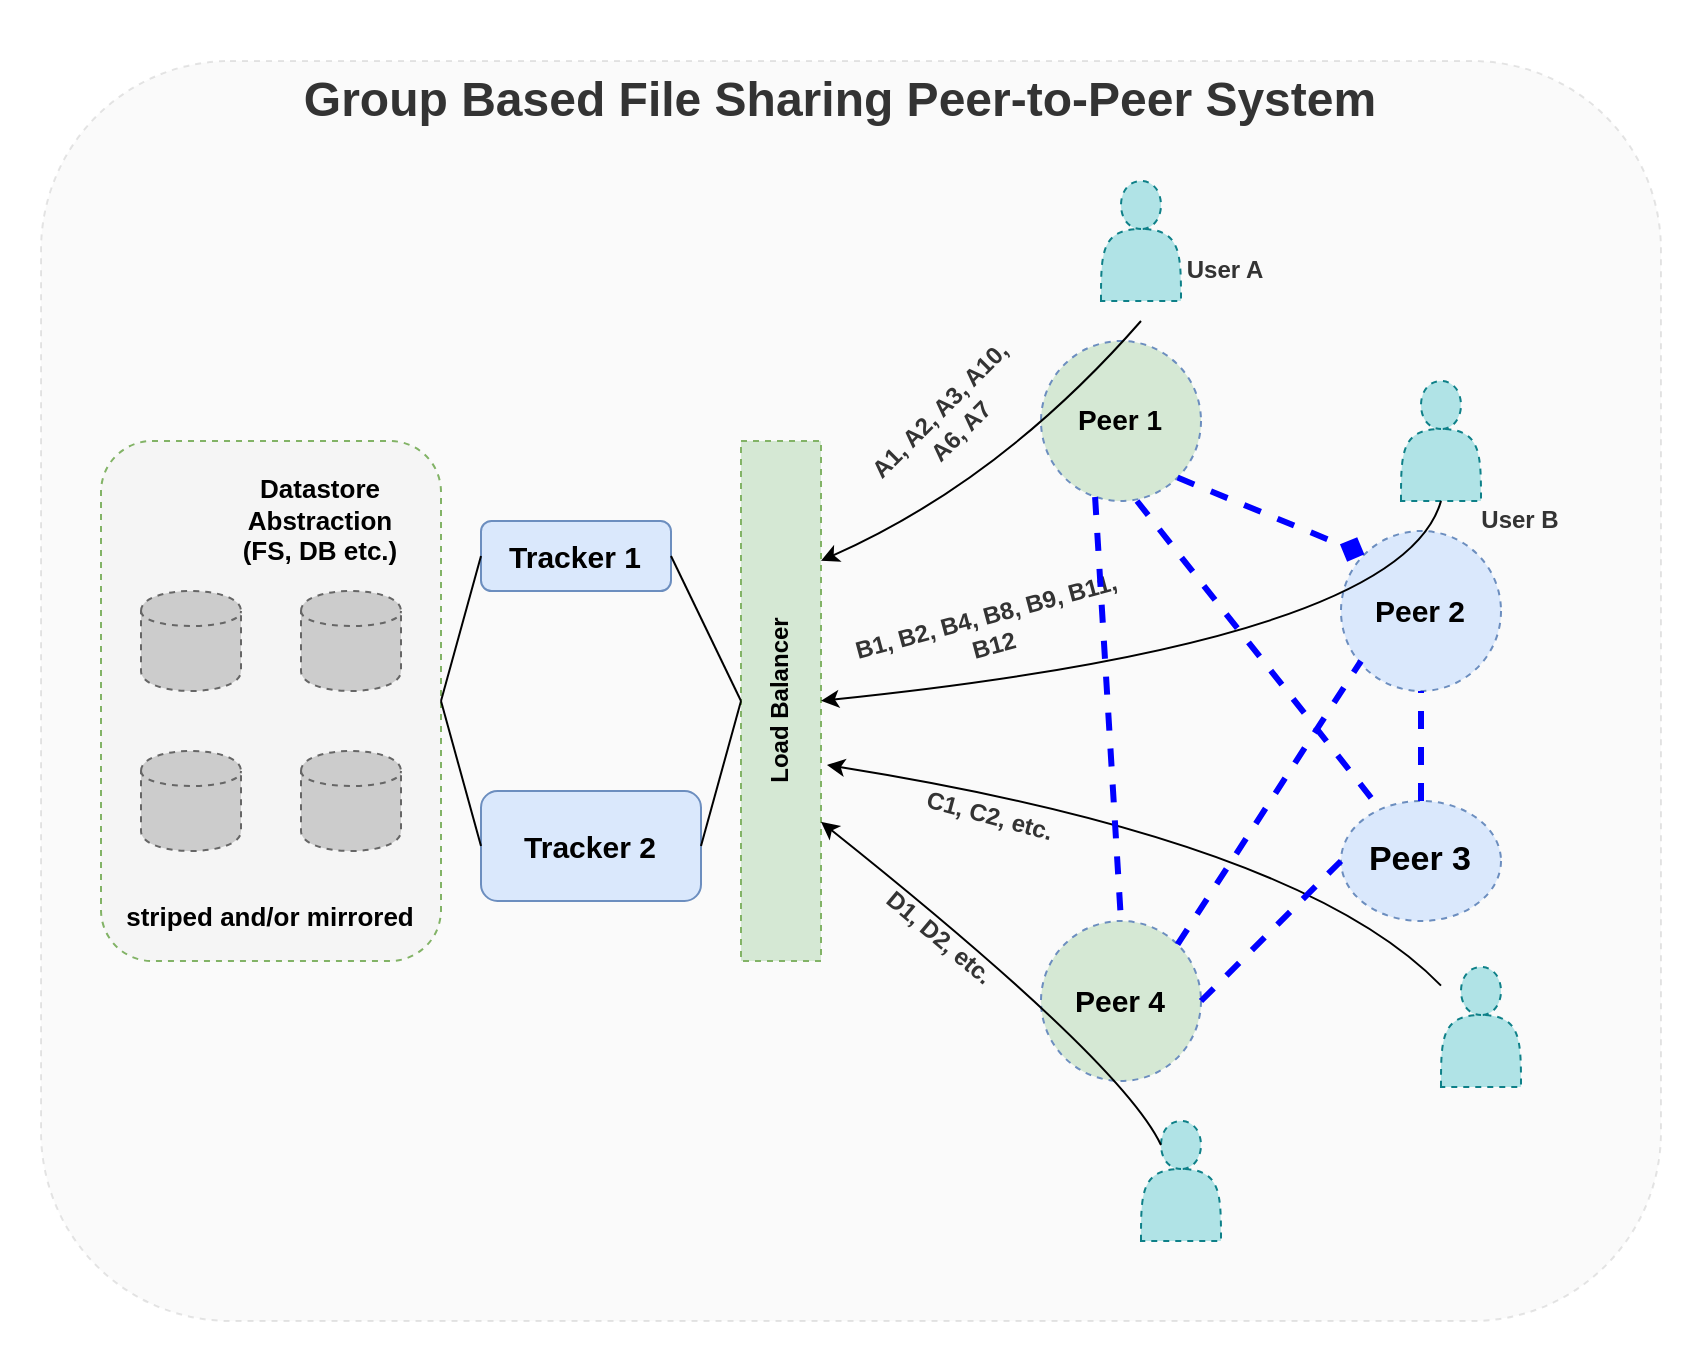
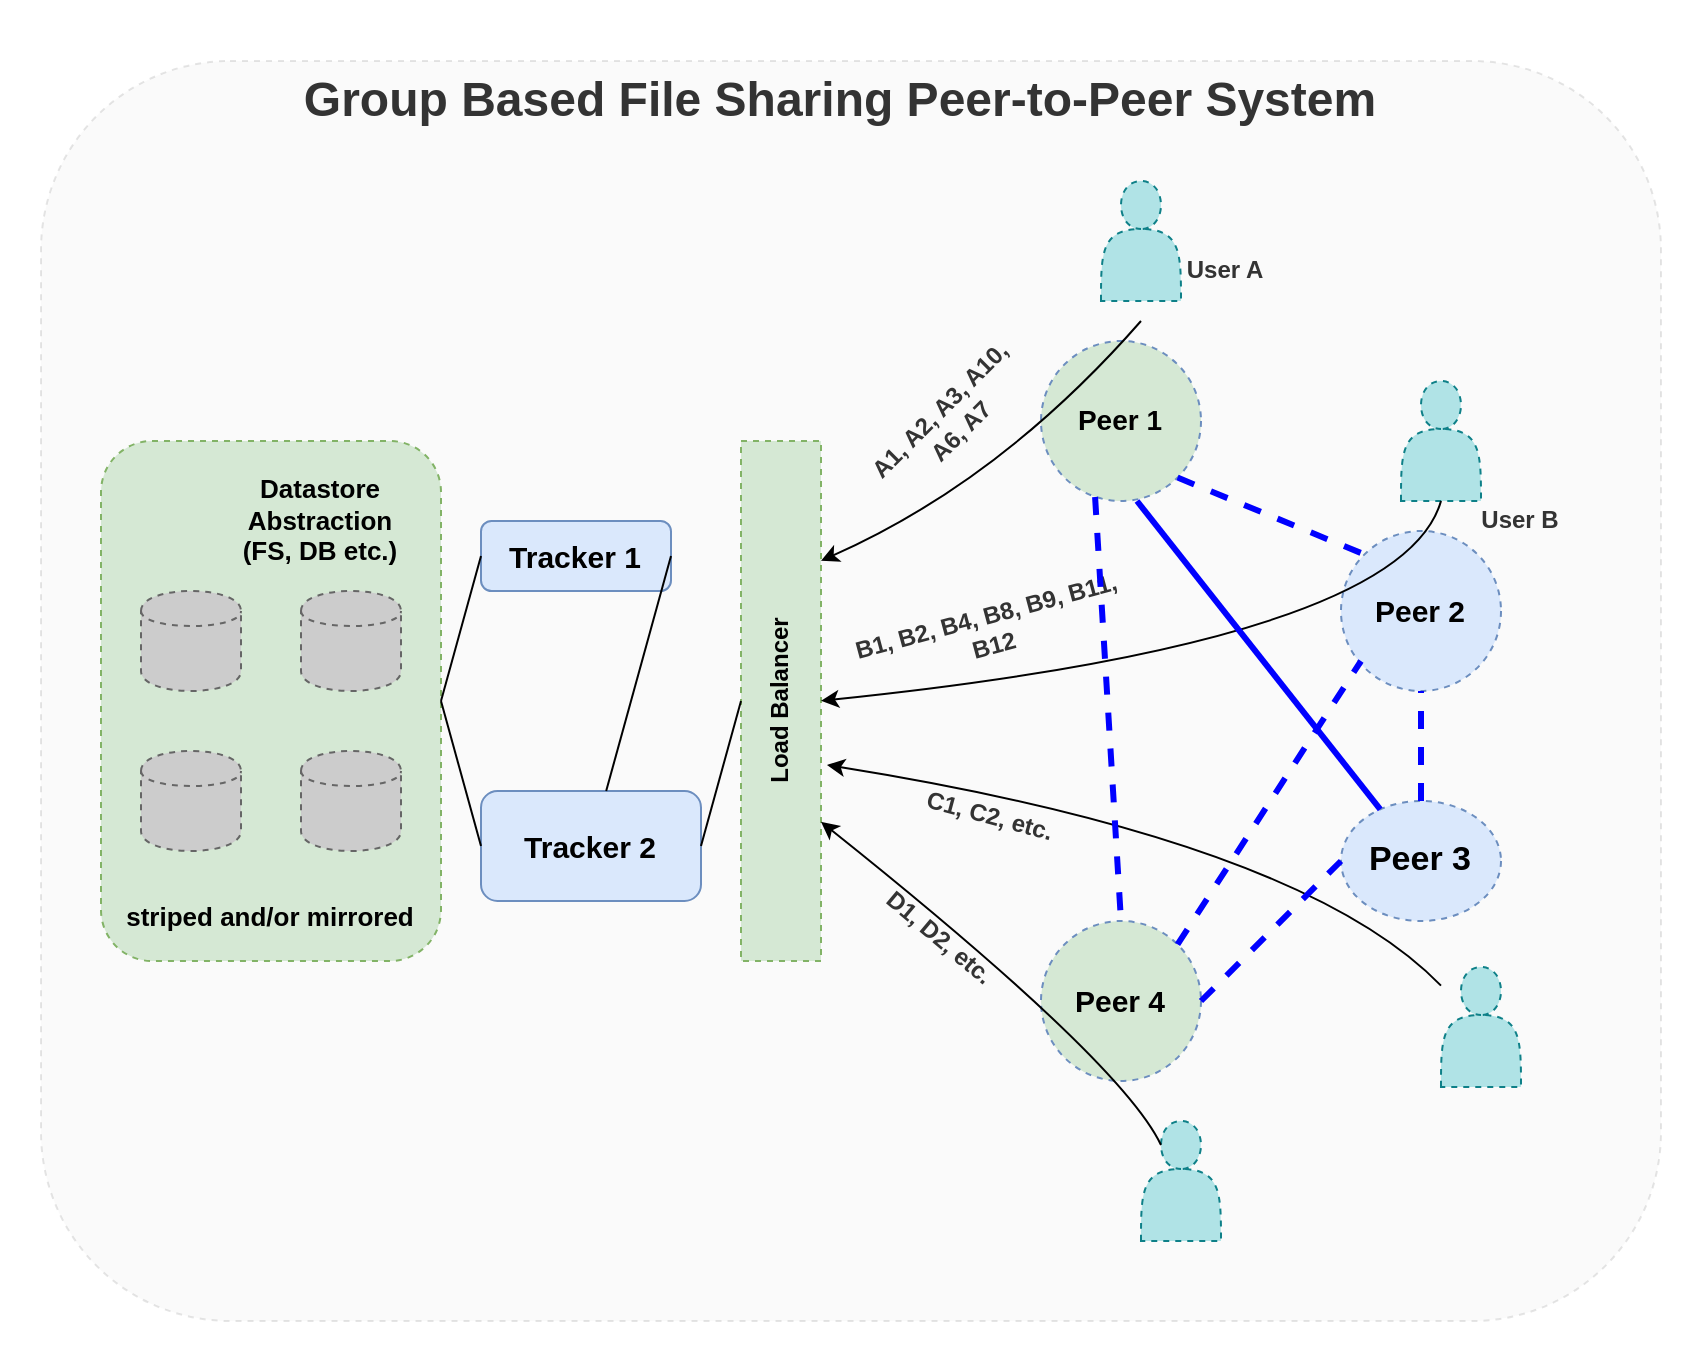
(1341, 545) -> (1348, 548)
(706, 628) -> (639, 673)
(1265, 663) -> (1265, 663)
(271, 701) -> (271, 701)
